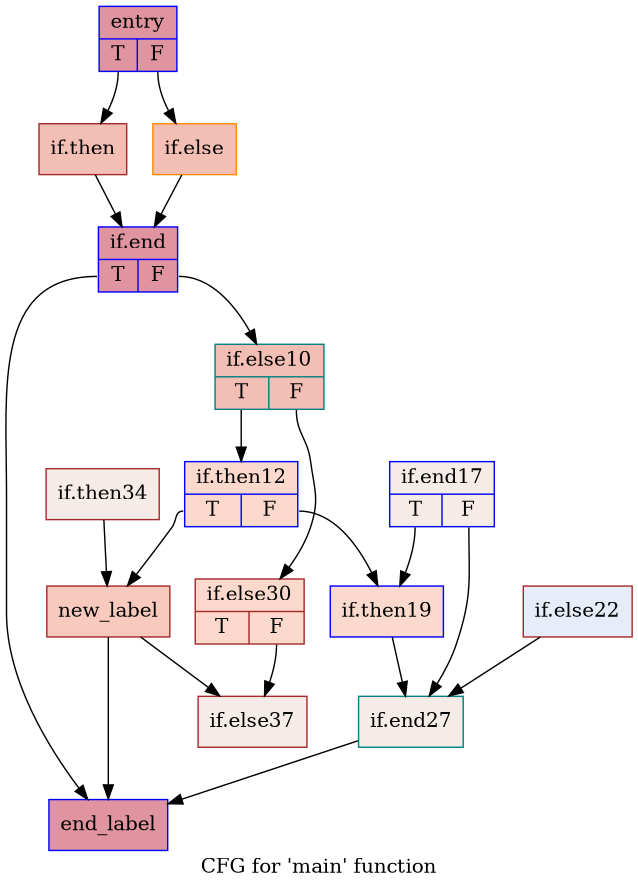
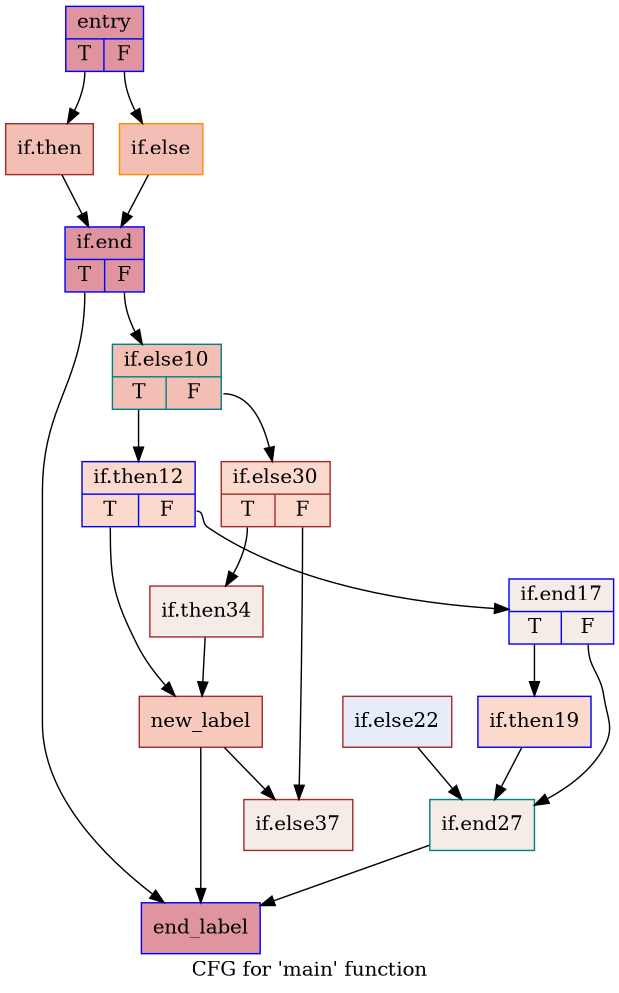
(343, 532) -> (336, 583)
none -> (241, 557)
